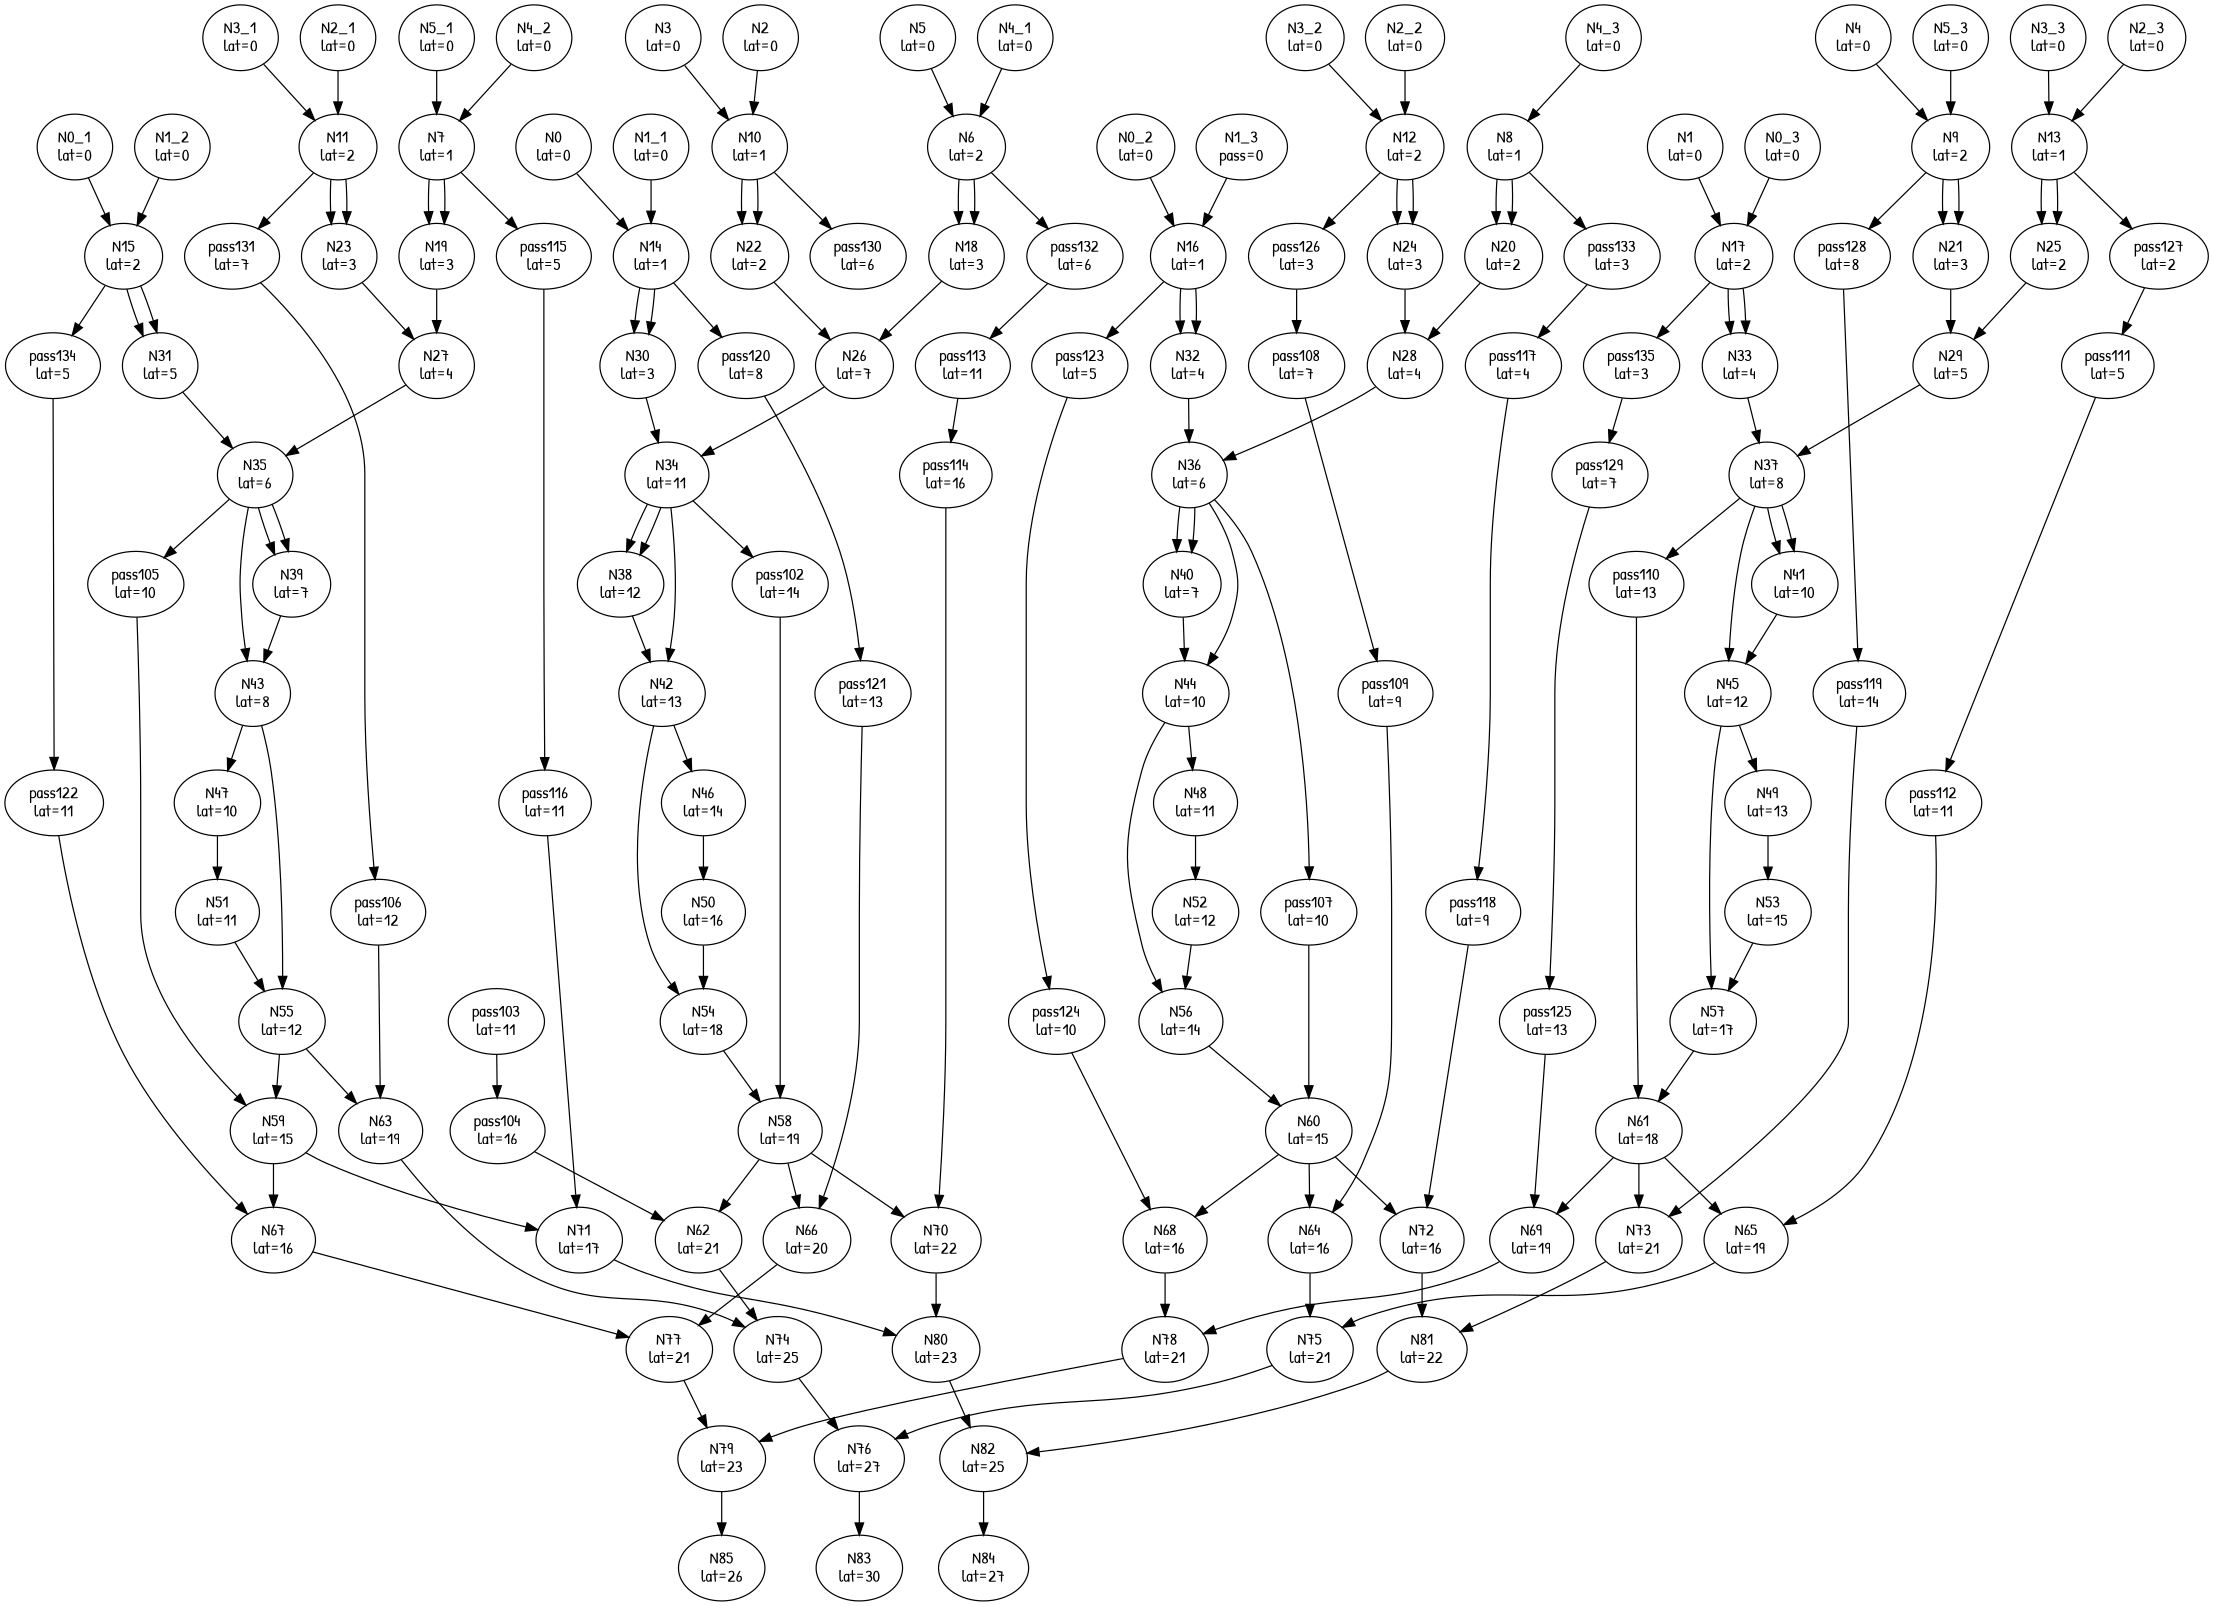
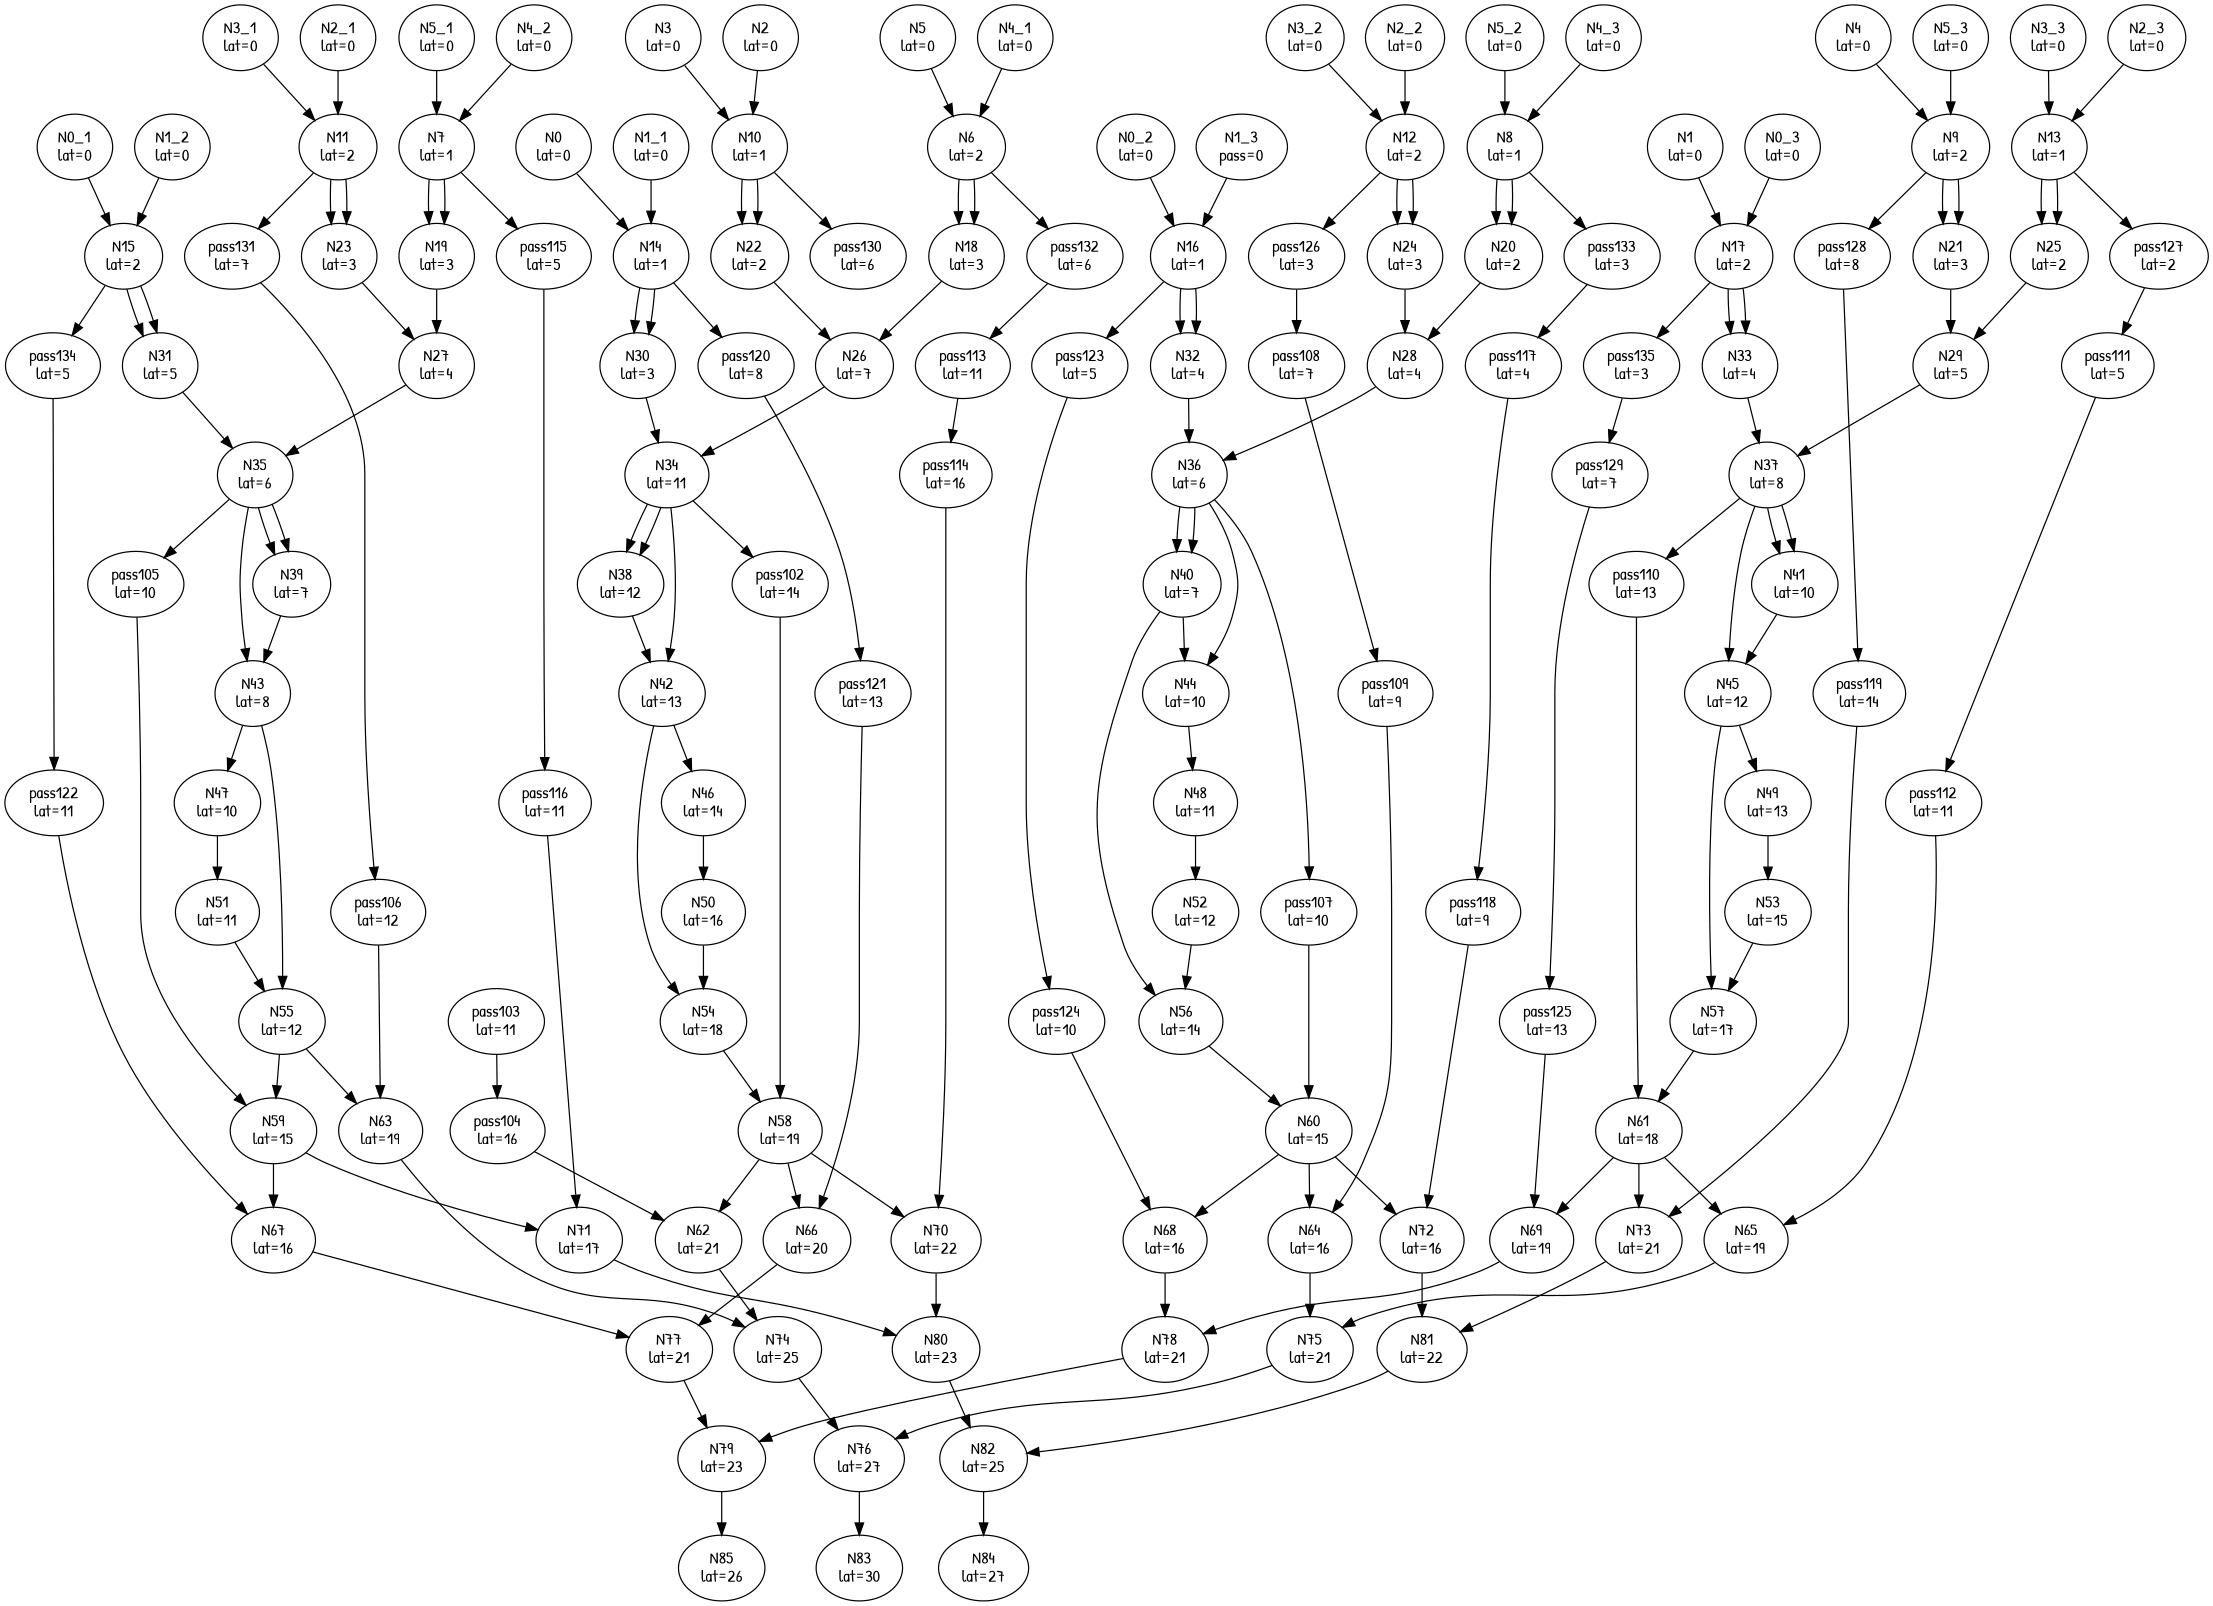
none -> (1505, 38)
(1128, 850) -> (1098, 797)
